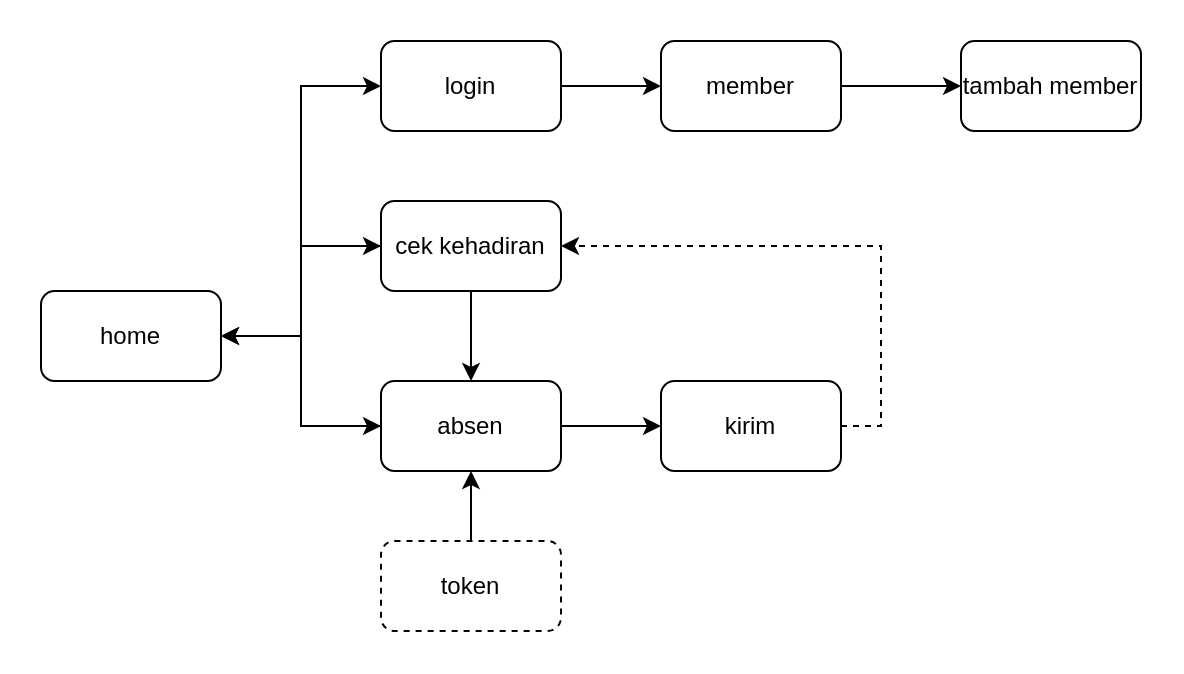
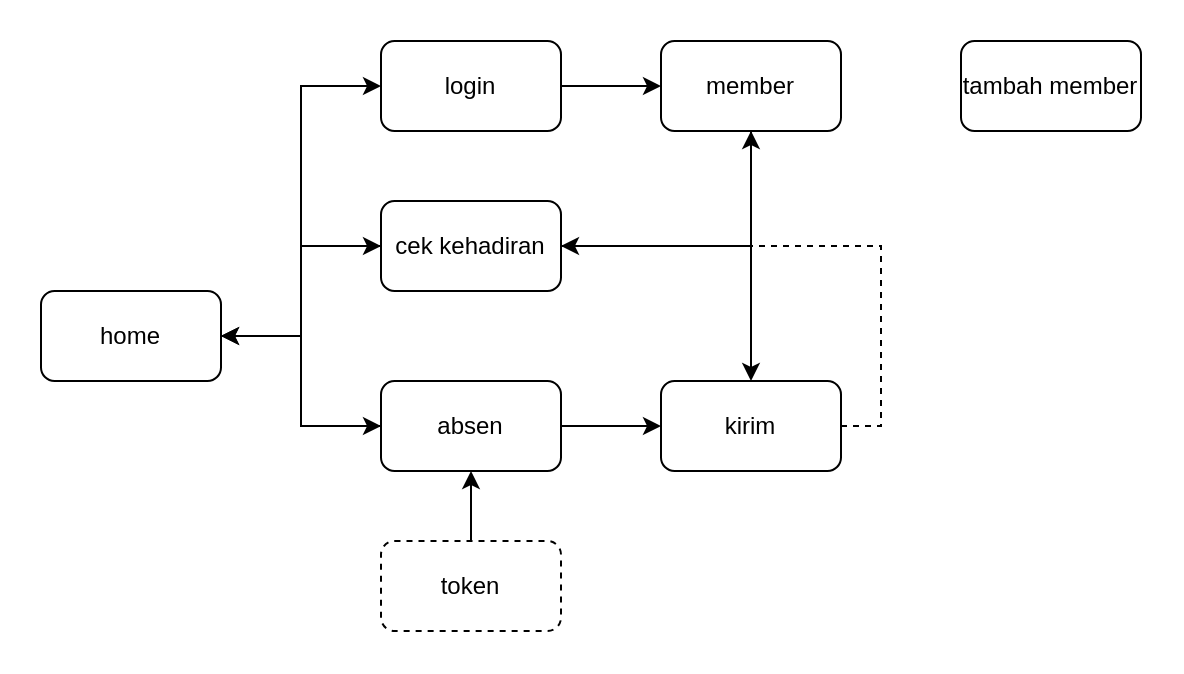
(894, 86) -> (751, 309)
(471, 329) -> (562, 246)
